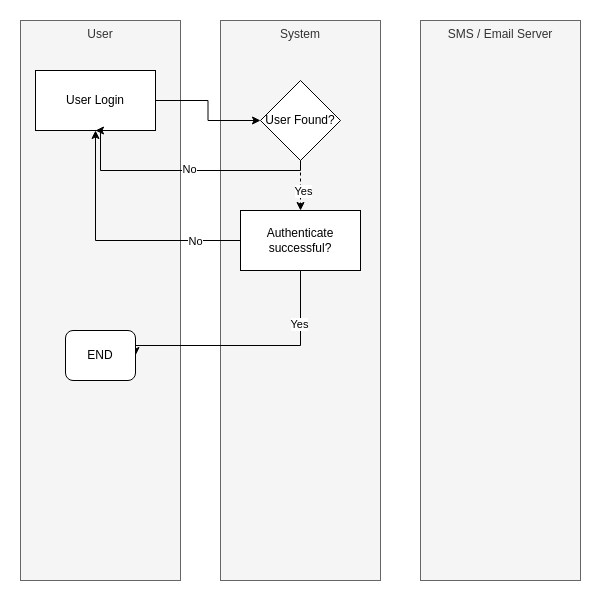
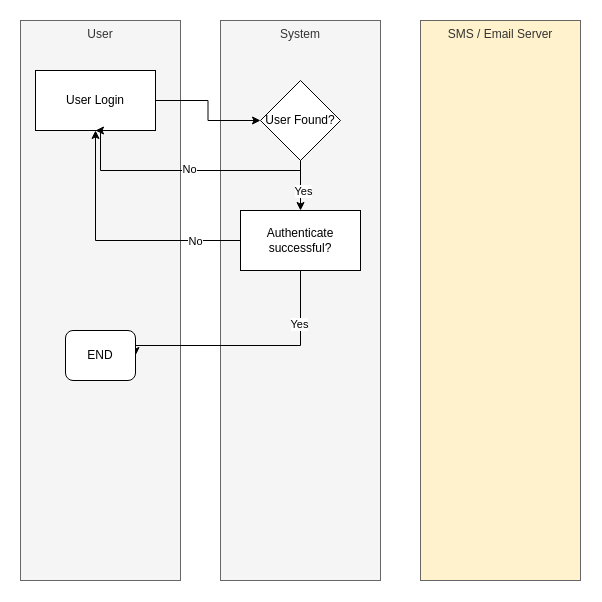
(301, 179) -> (301, 179)
(501, 301) -> (501, 301)
